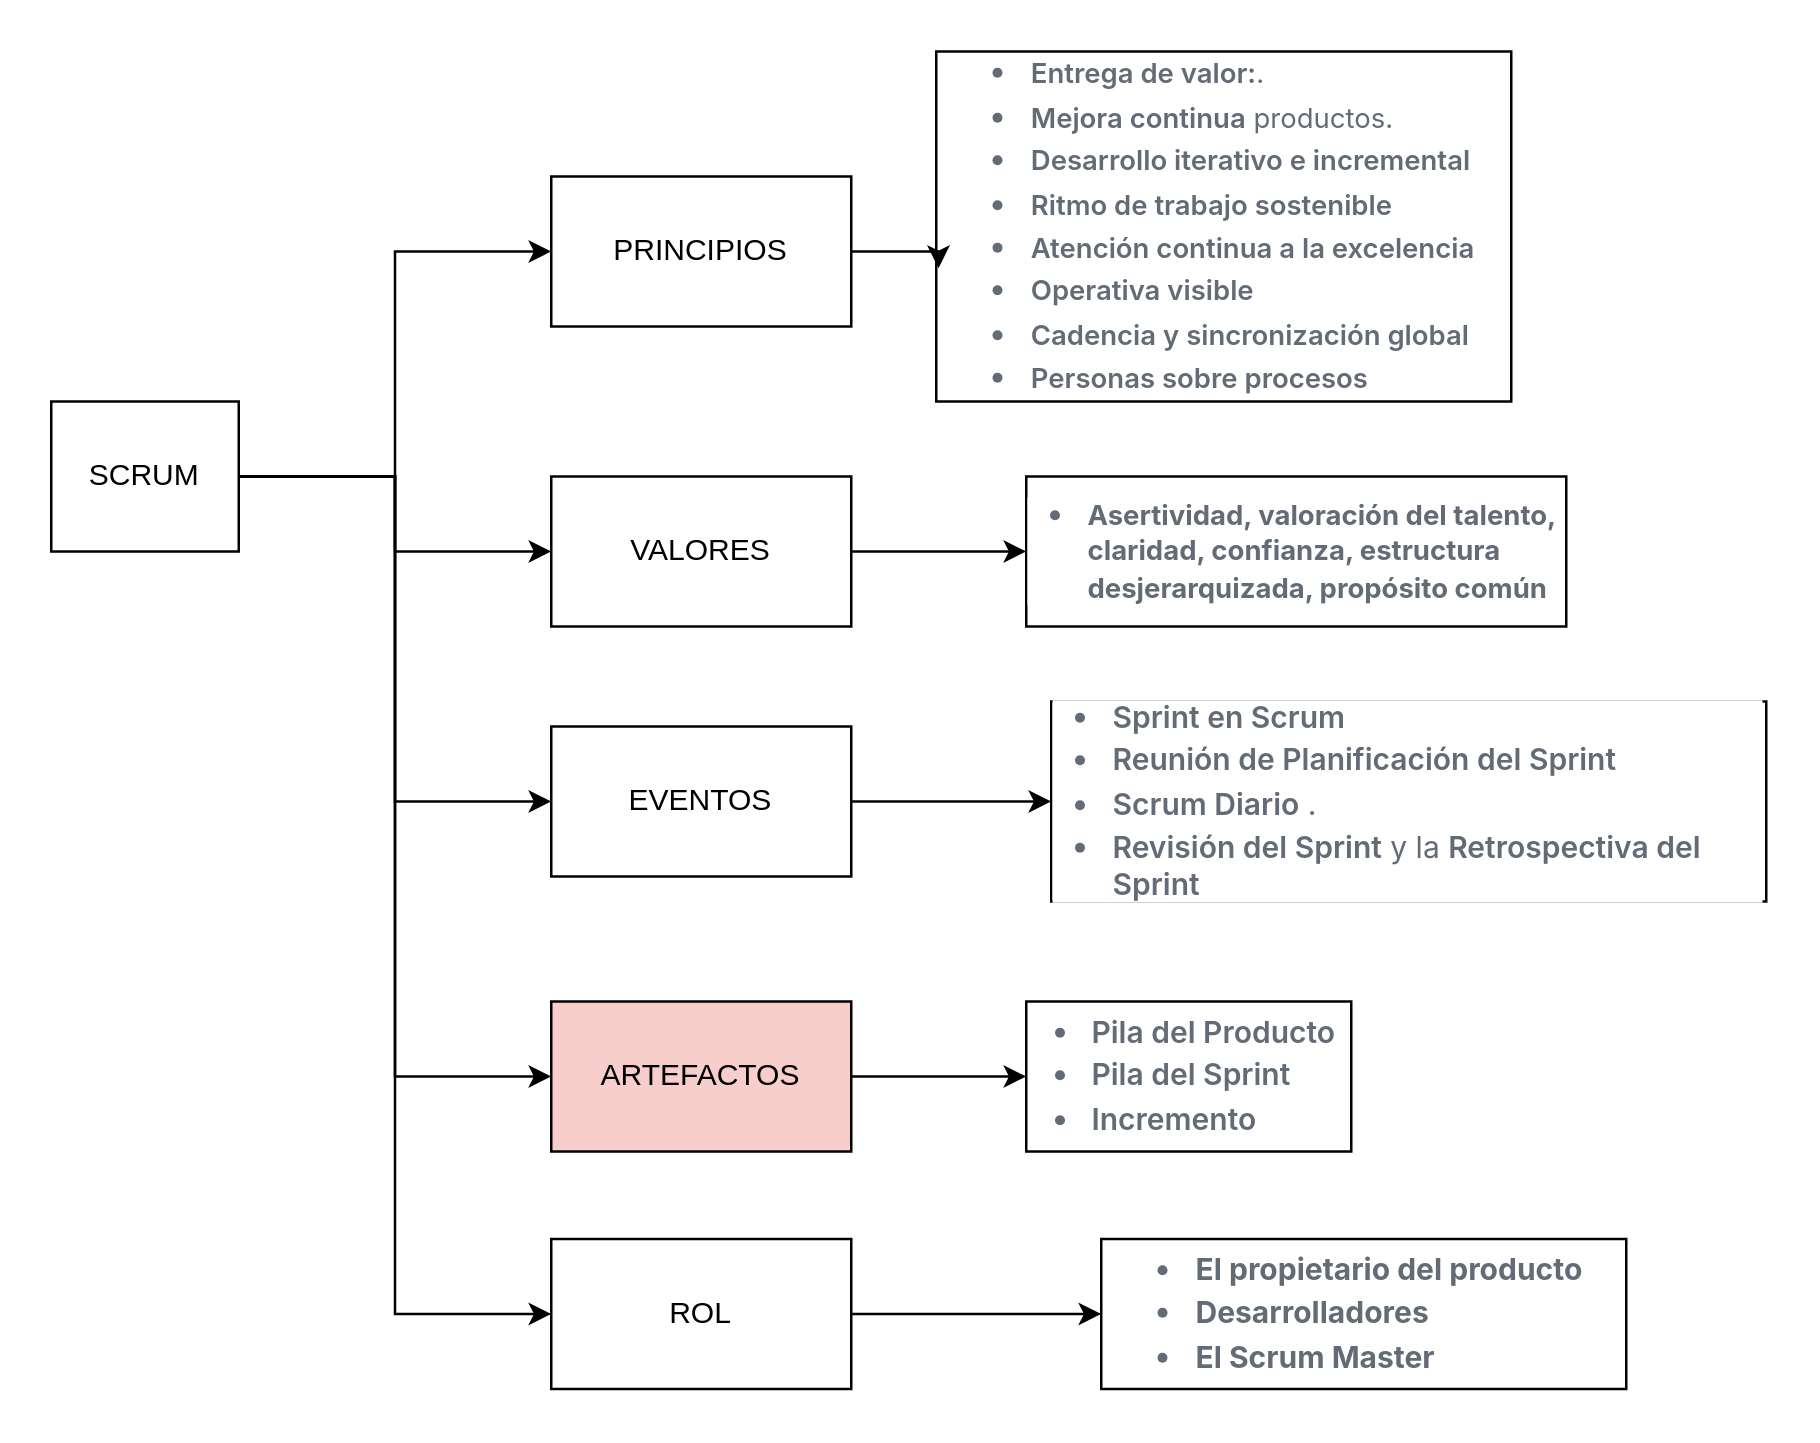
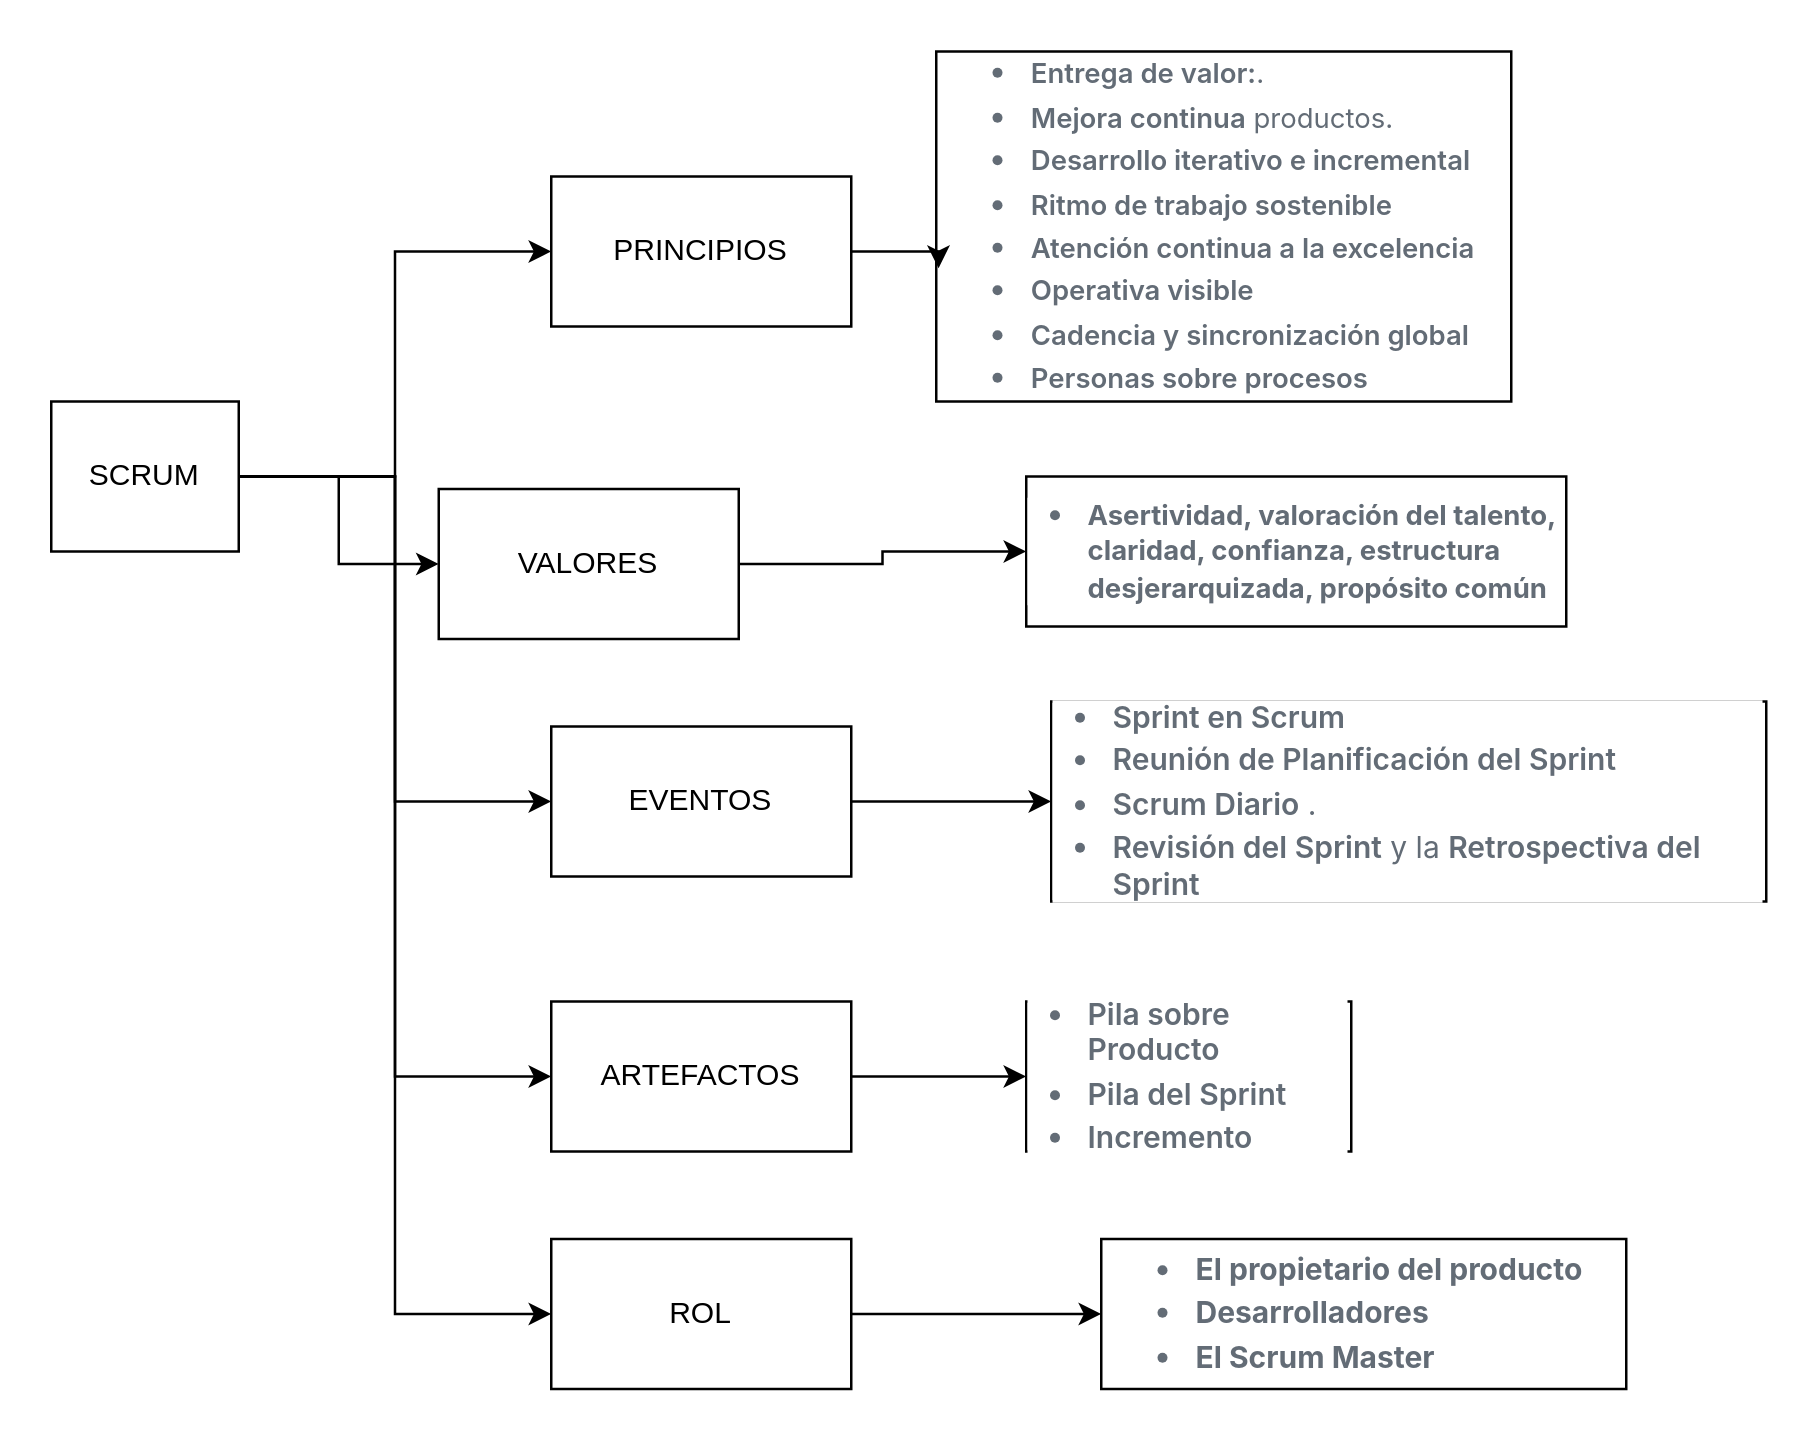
(701, 551) -> (589, 564)
(701, 1076) -> (701, 1076)
(1189, 1076) -> (1189, 1076)
